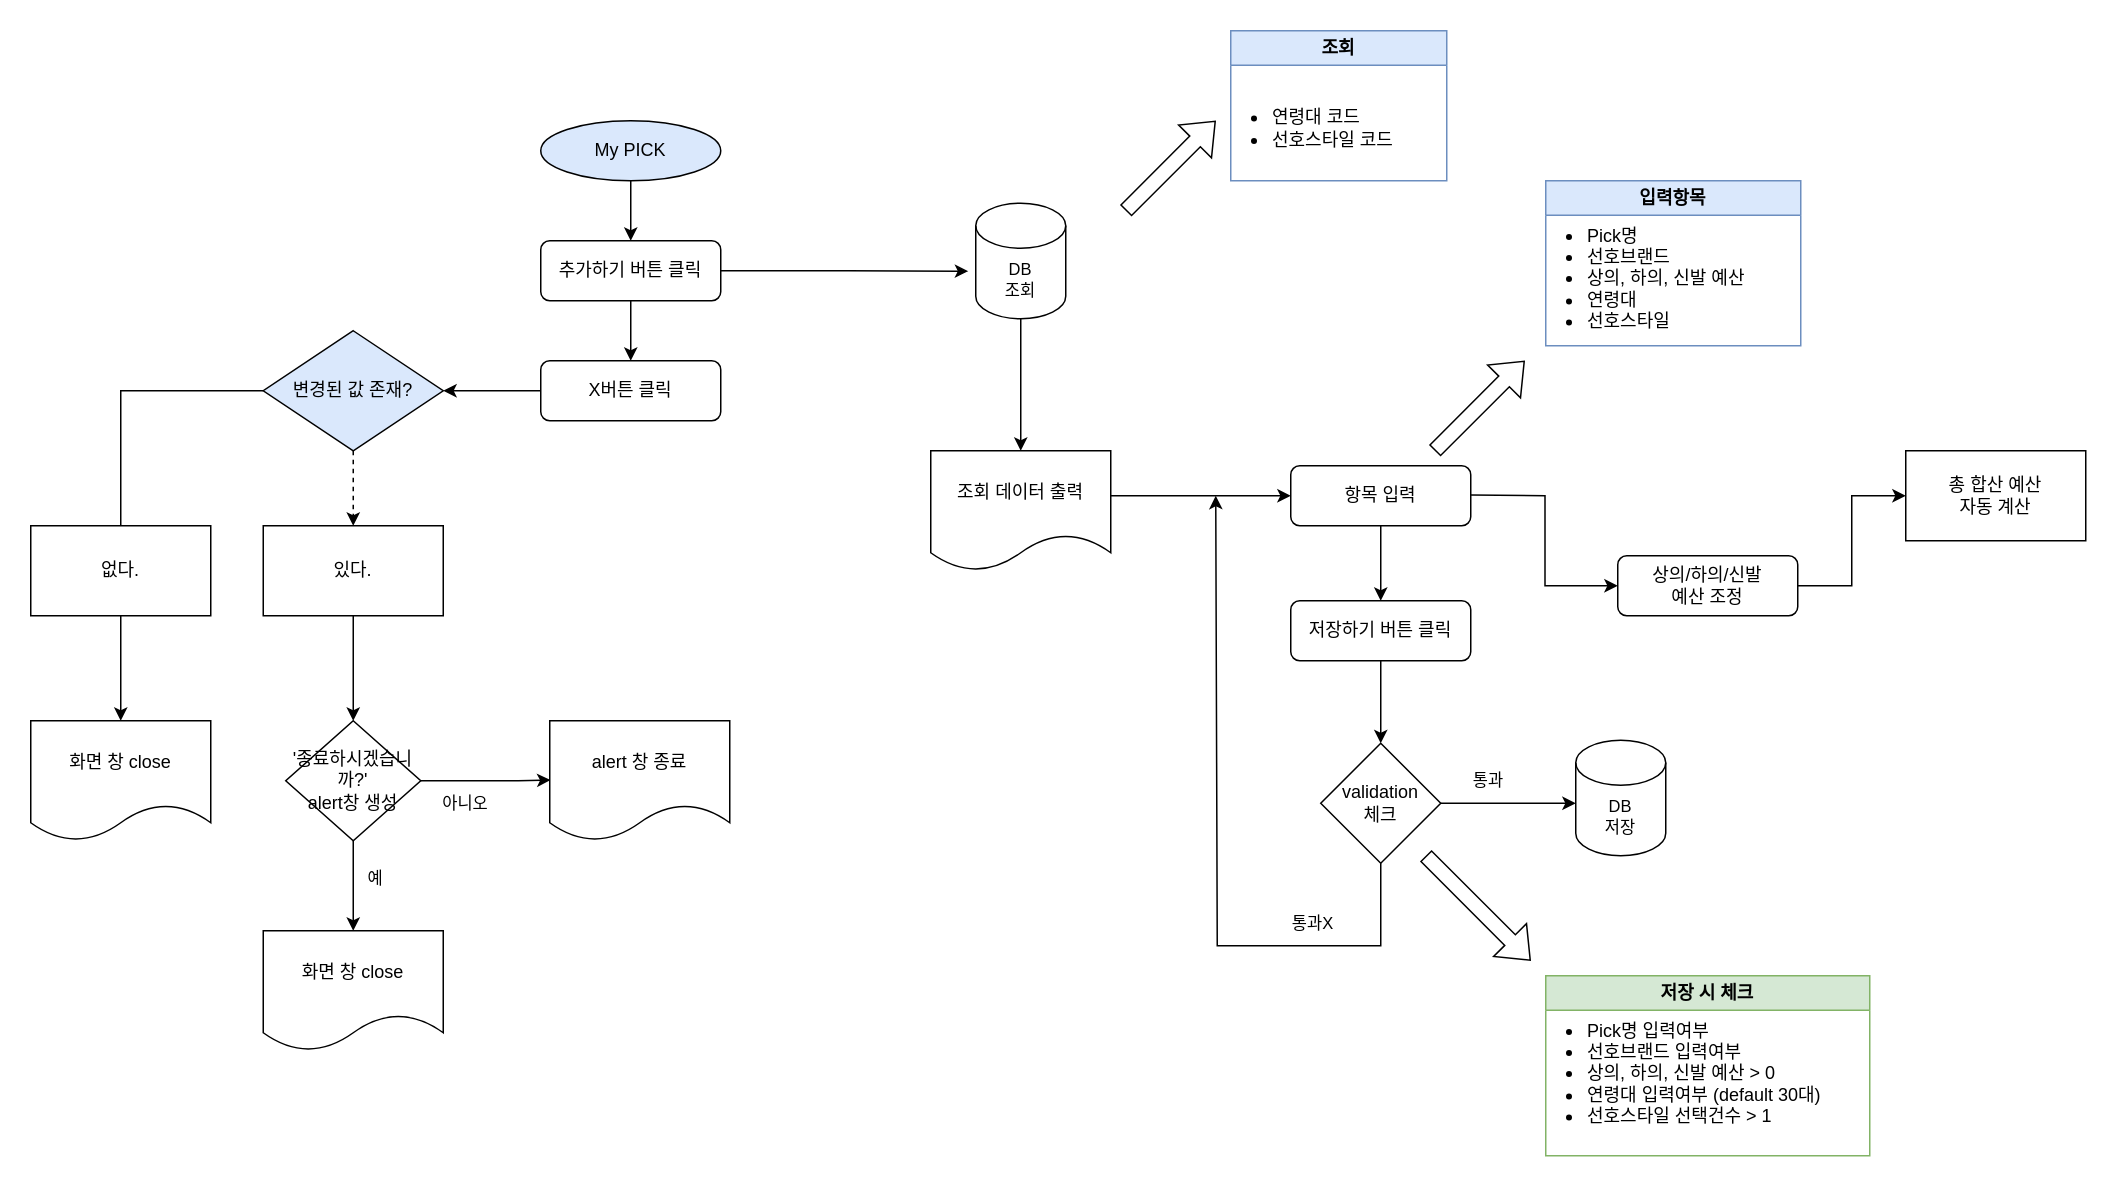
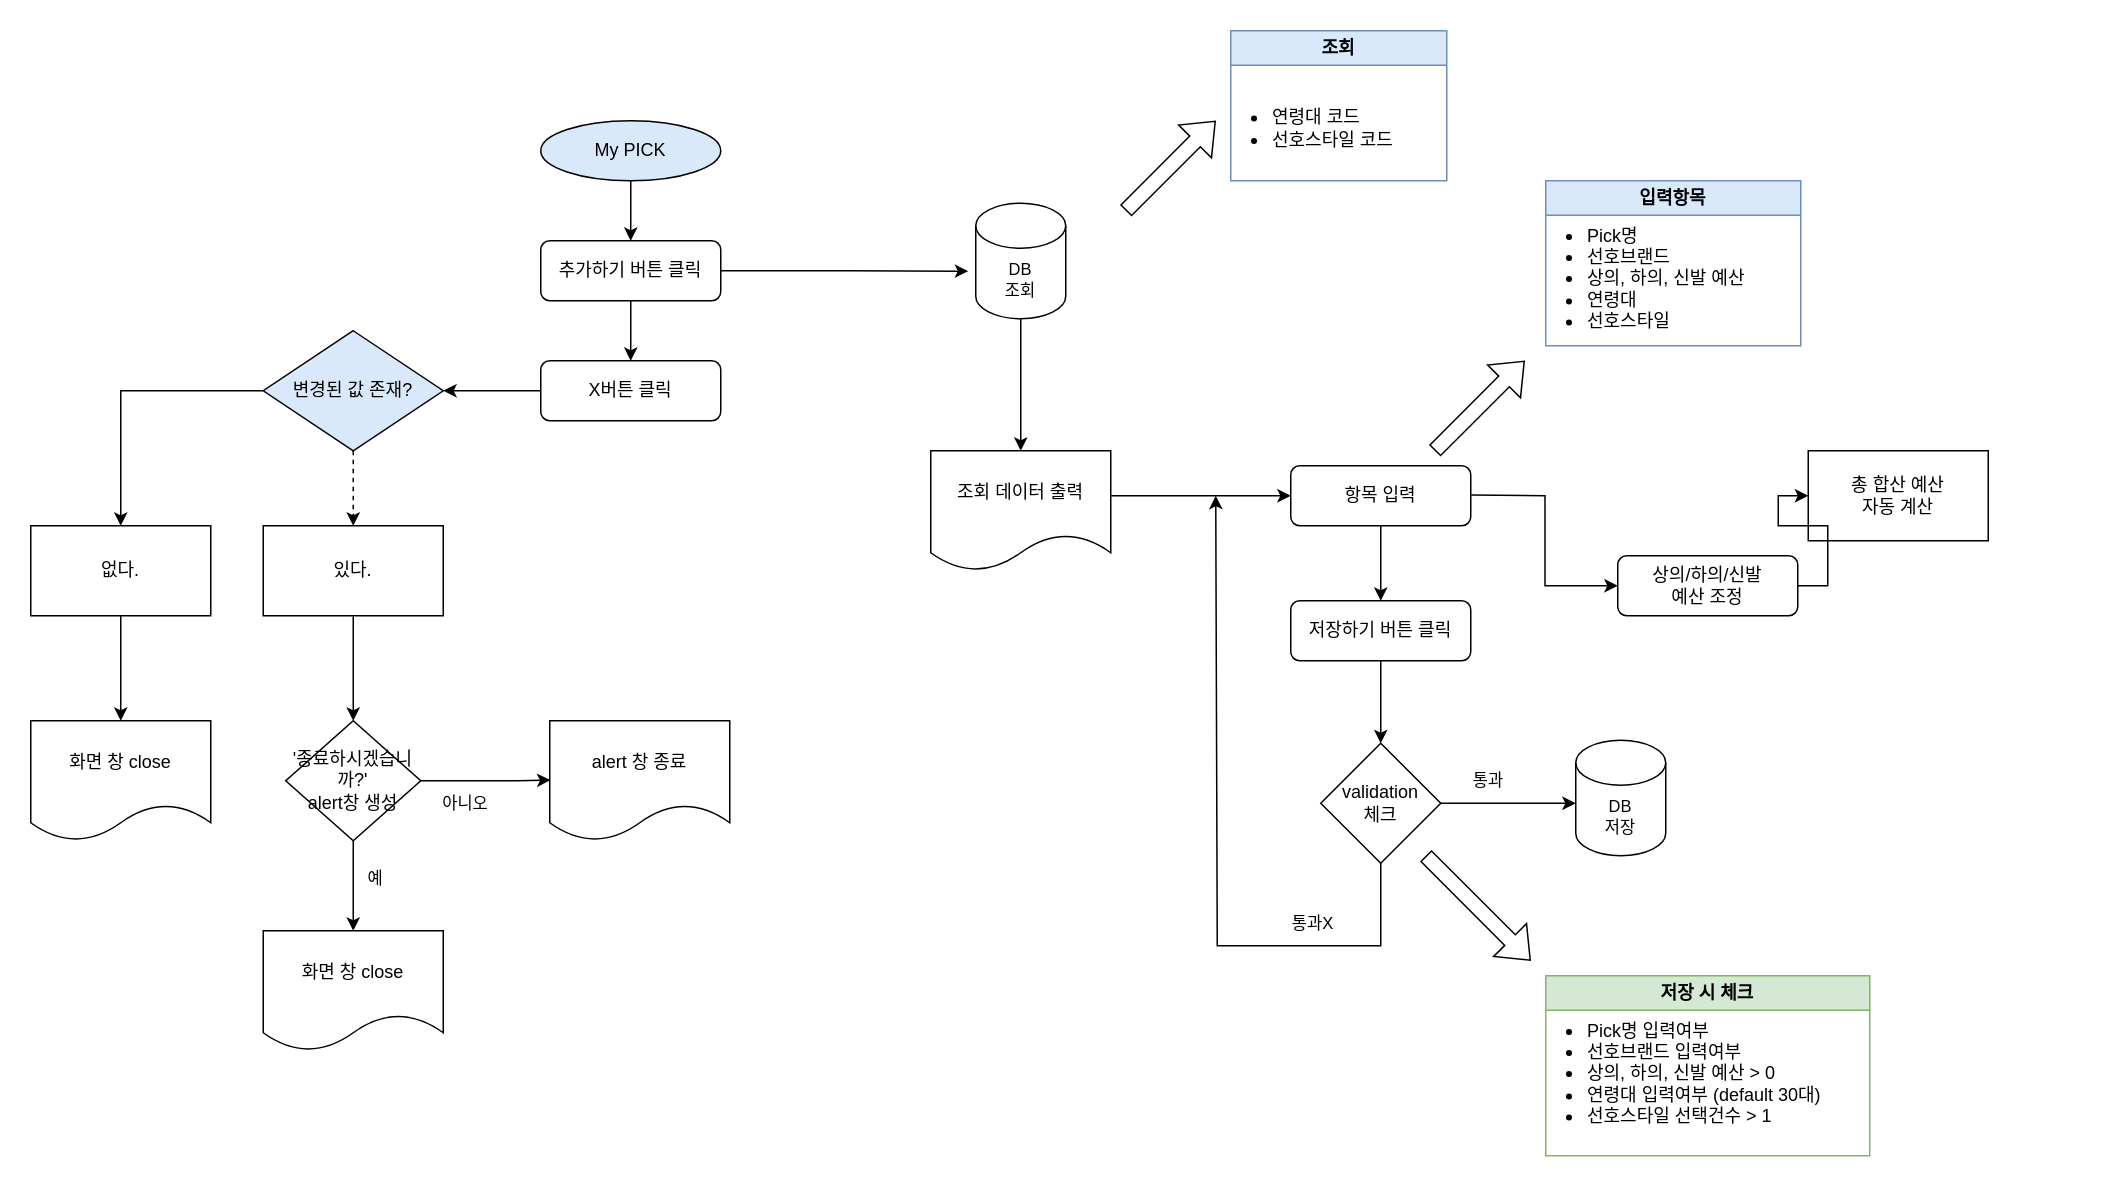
(1996, 496) -> (1898, 496)
(121, 518) -> (121, 514)
